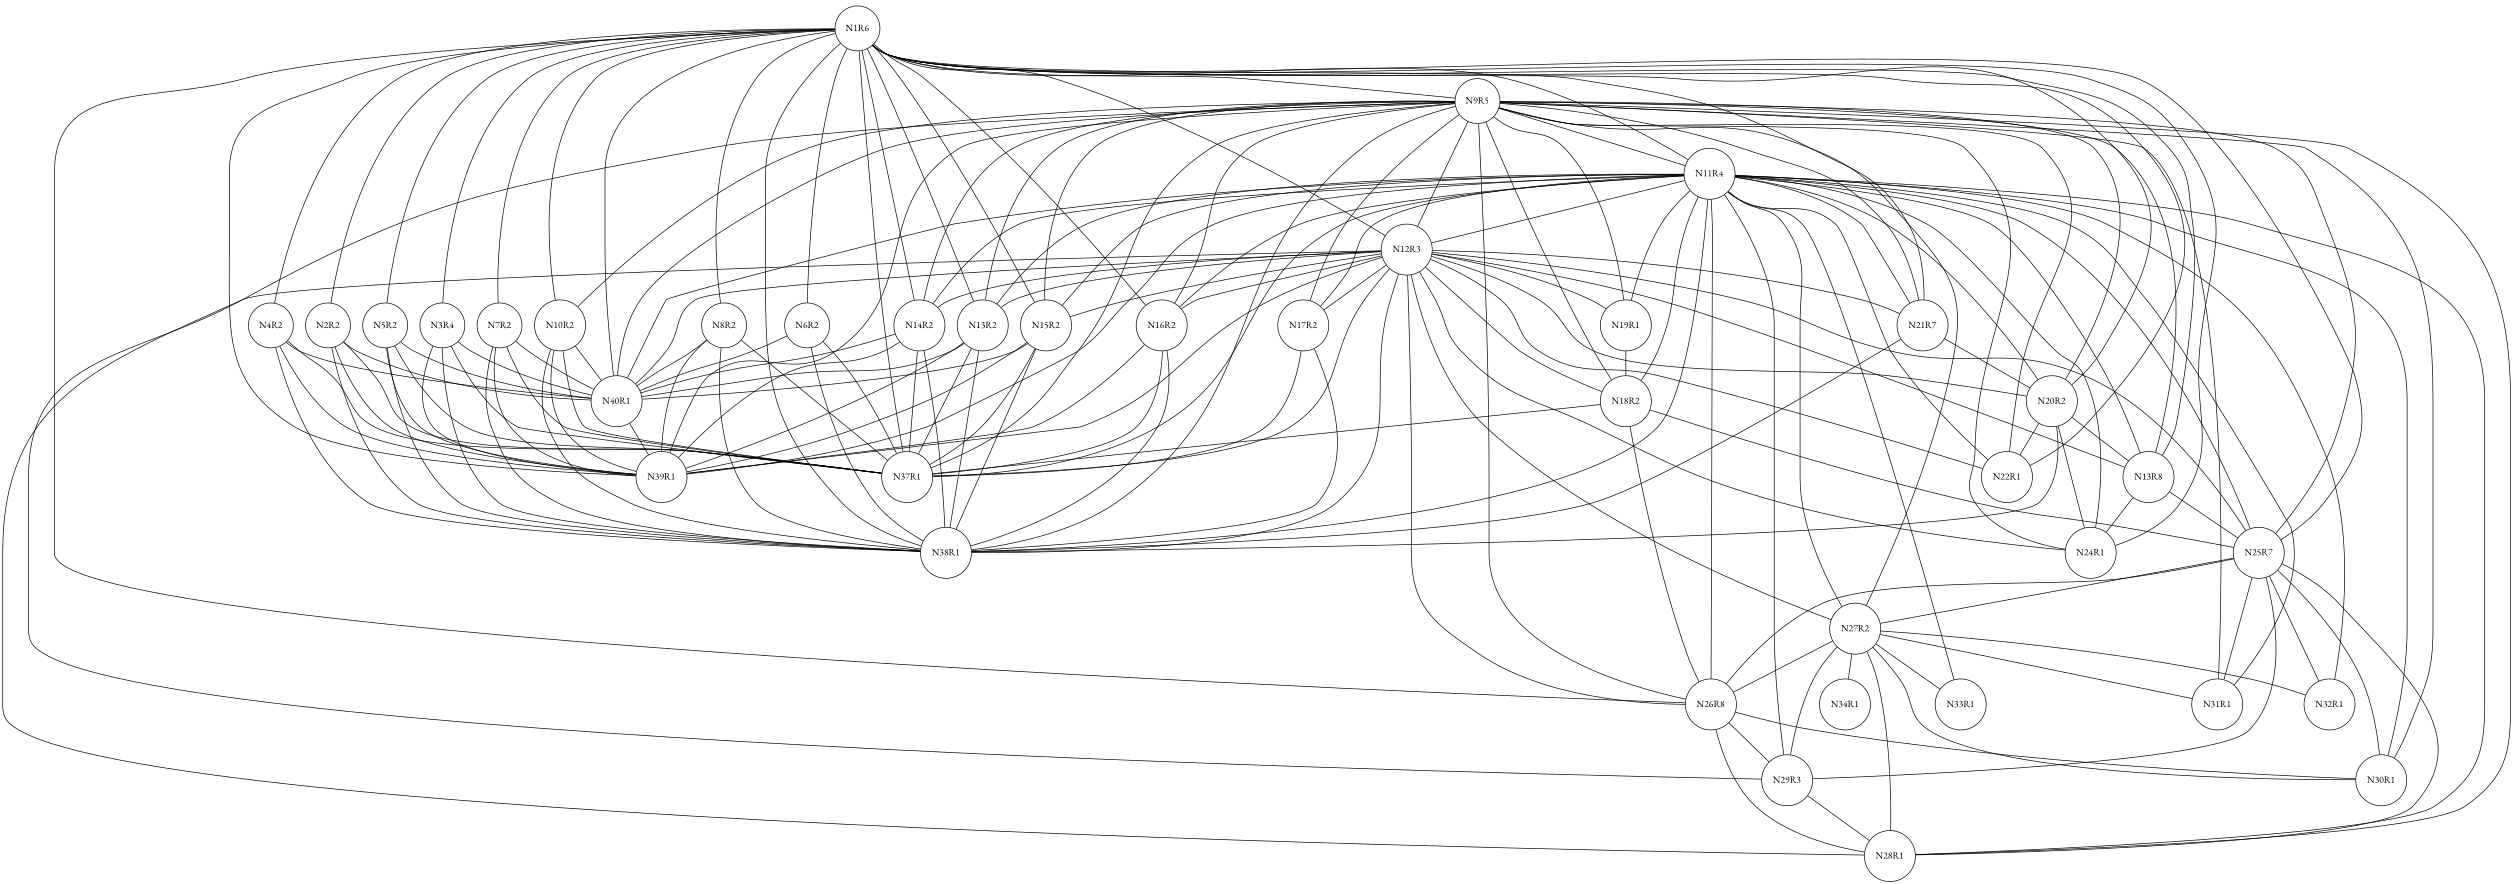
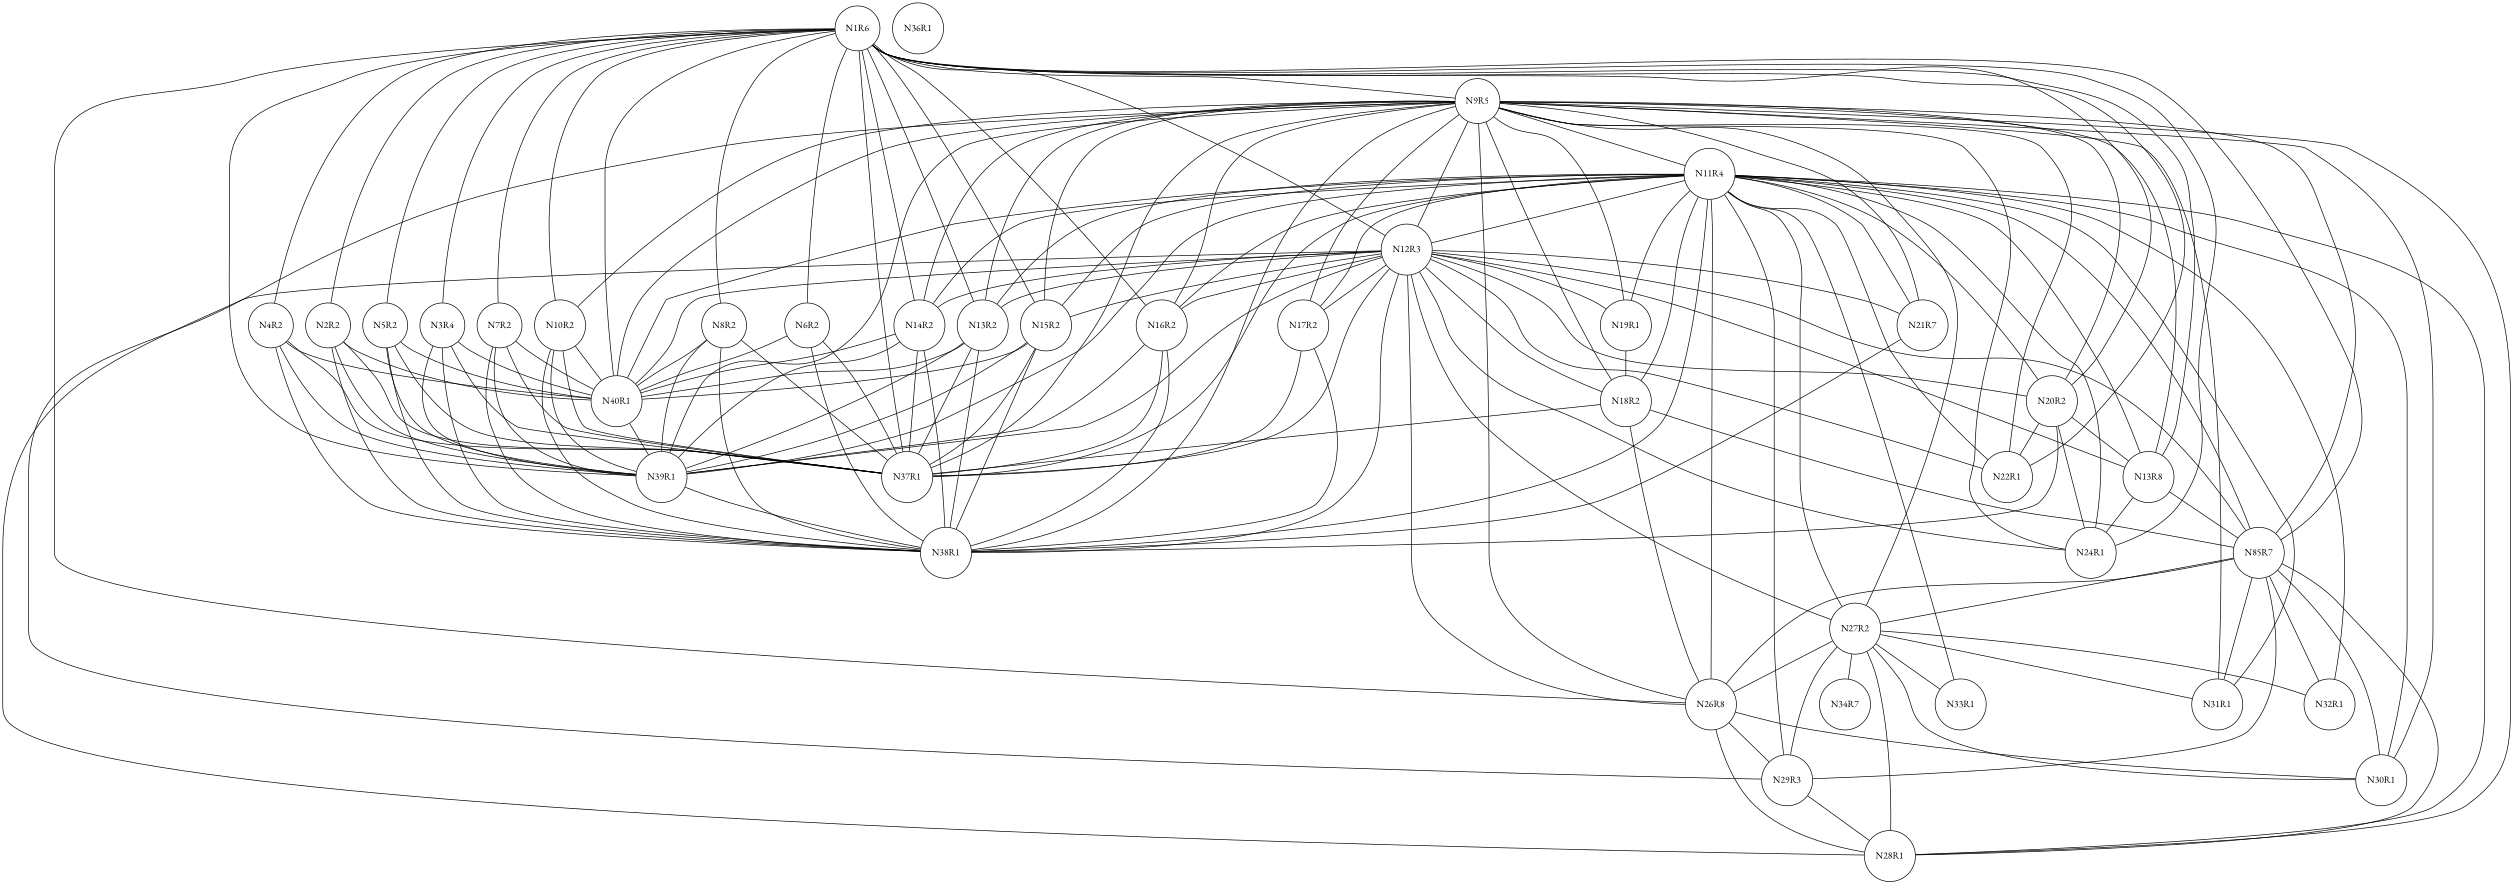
none -> (918, 28)
(1287, 70) -> none
(1592, 82) -> none
(766, 317) -> (831, 529)
(1991, 366) -> none
(2259, 553) -> (2259, 553)
(1845, 704) -> (1845, 704)
